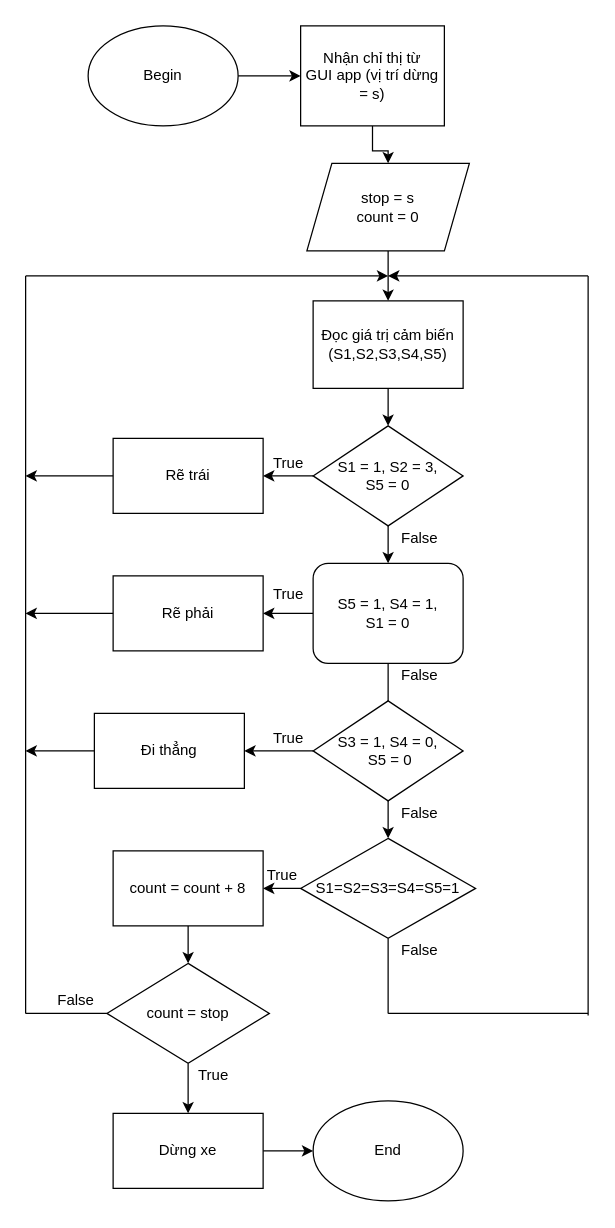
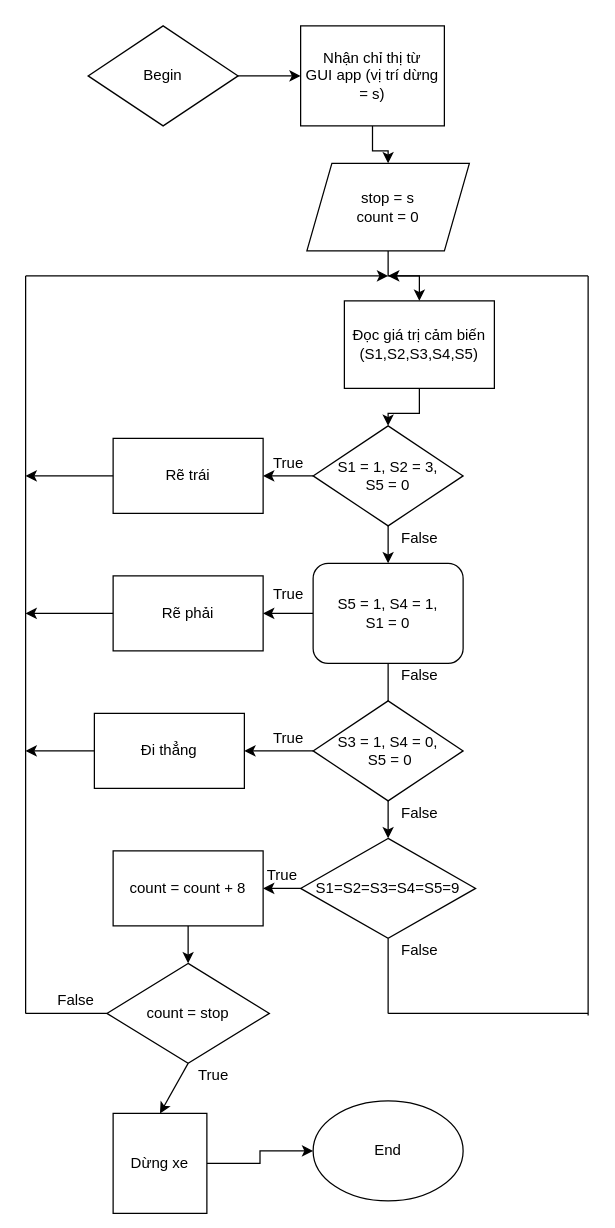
(163, 76) -> (163, 76)
(388, 344) -> (419, 344)
(388, 888) -> (388, 888)
(188, 1151) -> (160, 1163)
